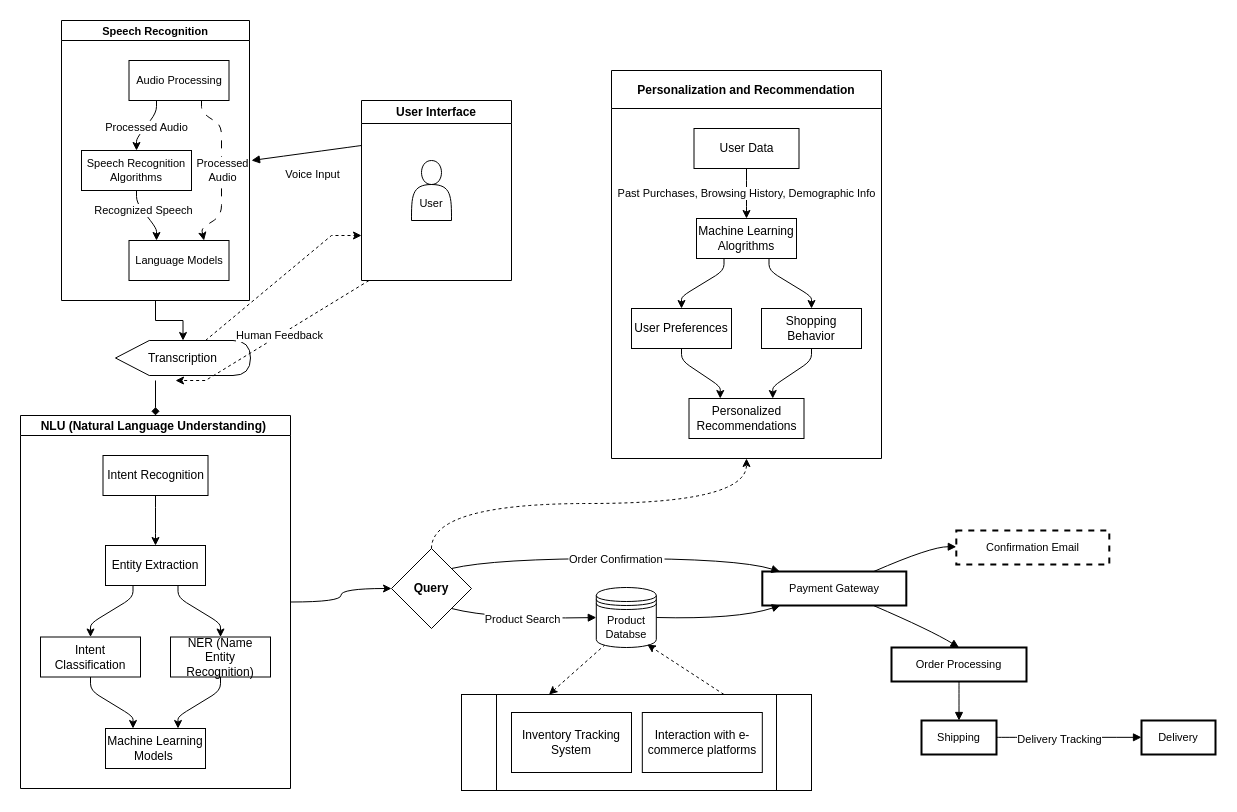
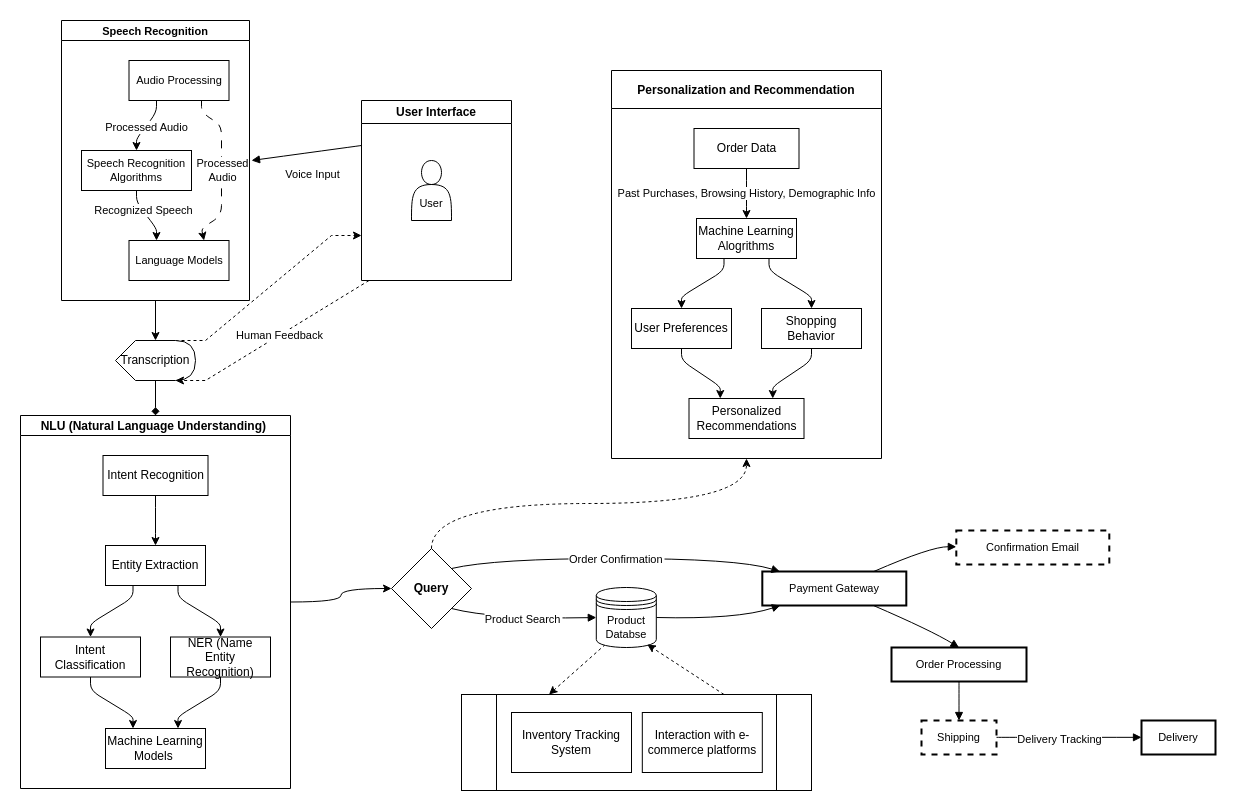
(747, 149) -> (747, 149)
(183, 358) -> (156, 361)
(959, 738) -> (959, 738)
